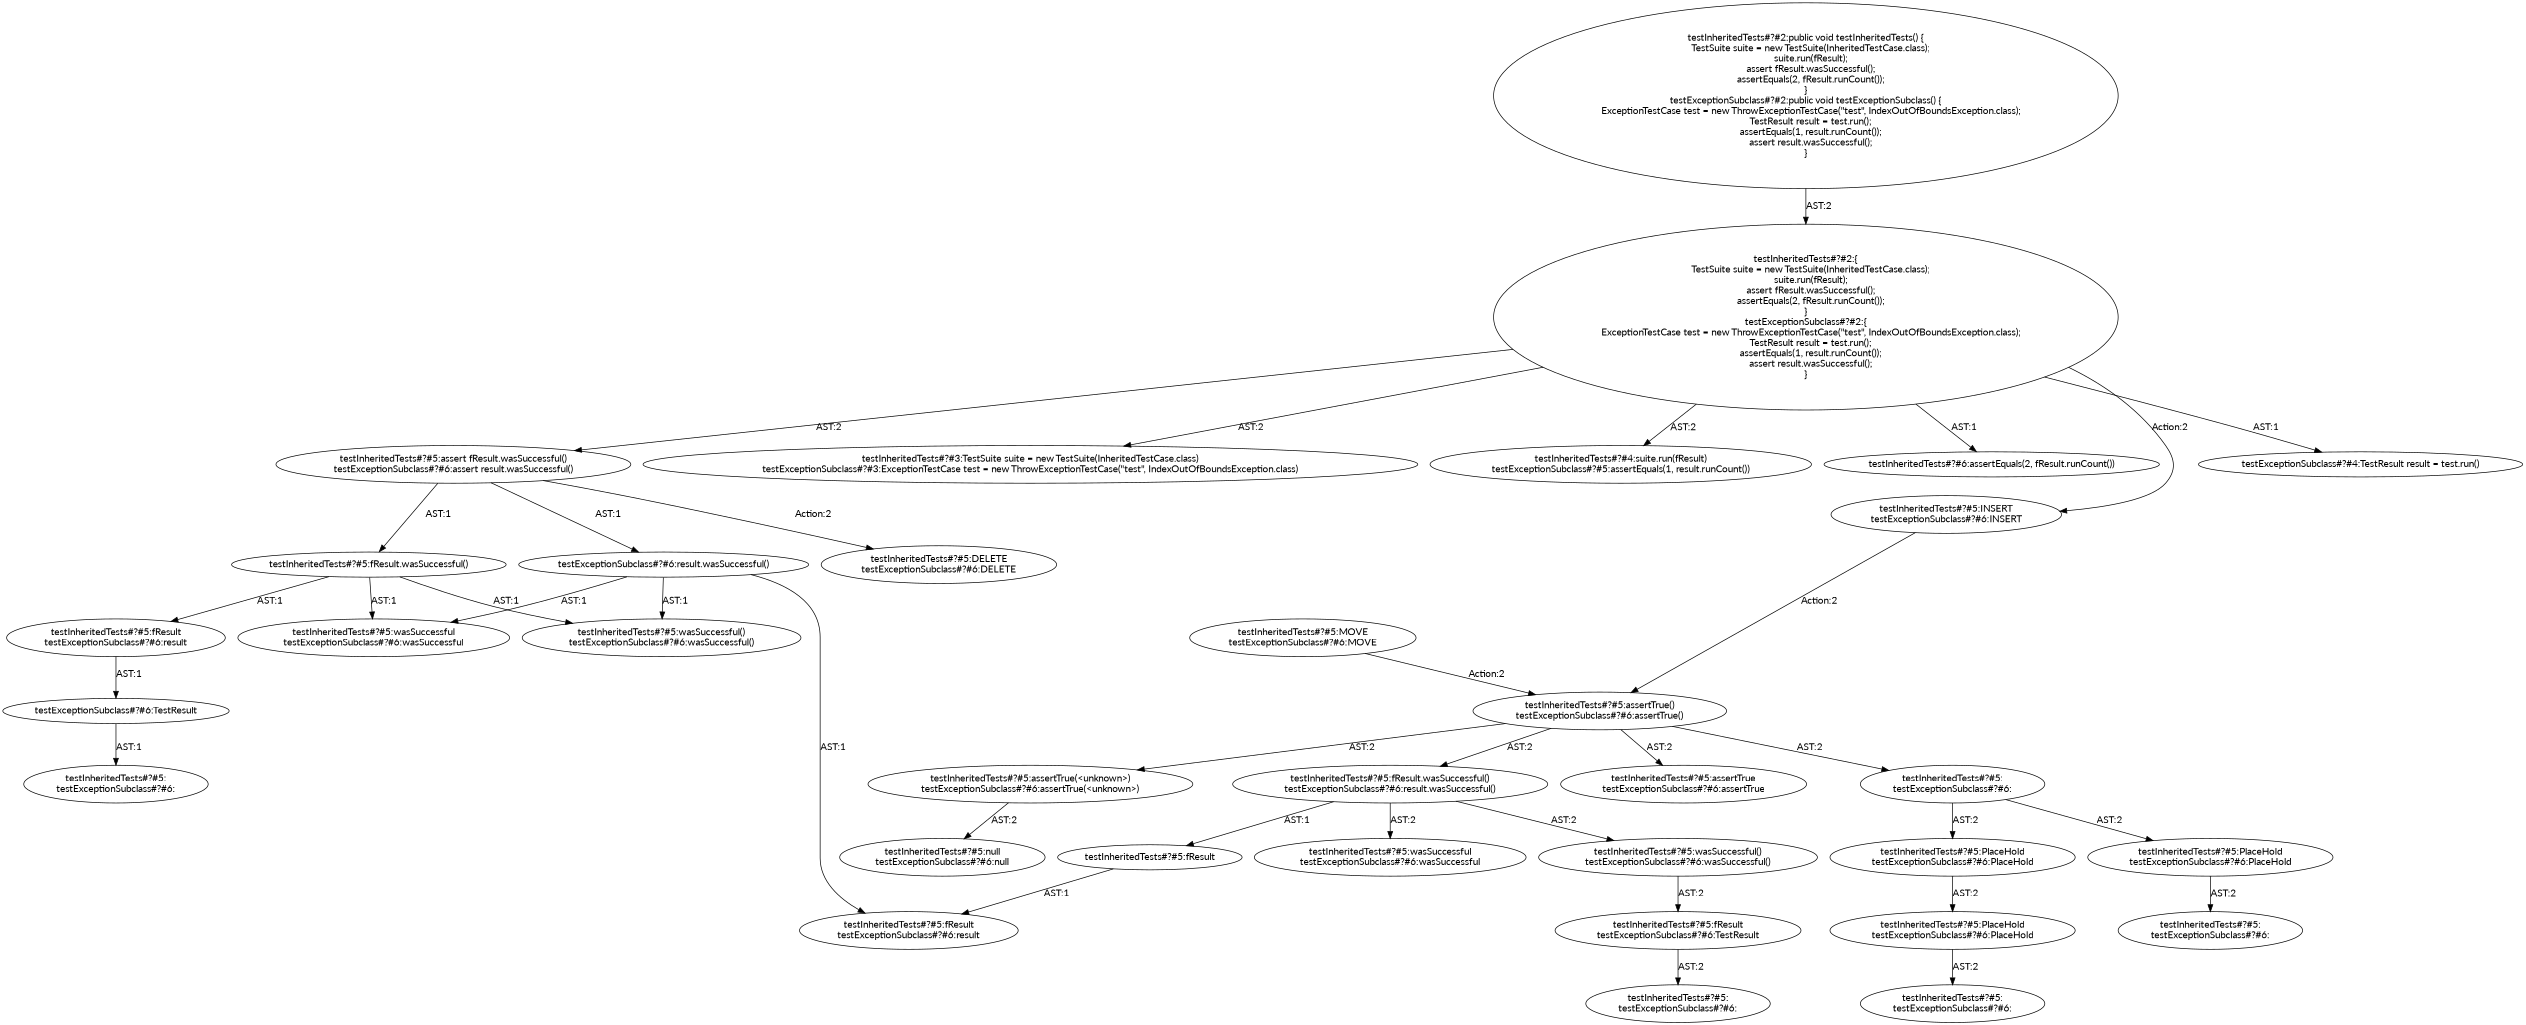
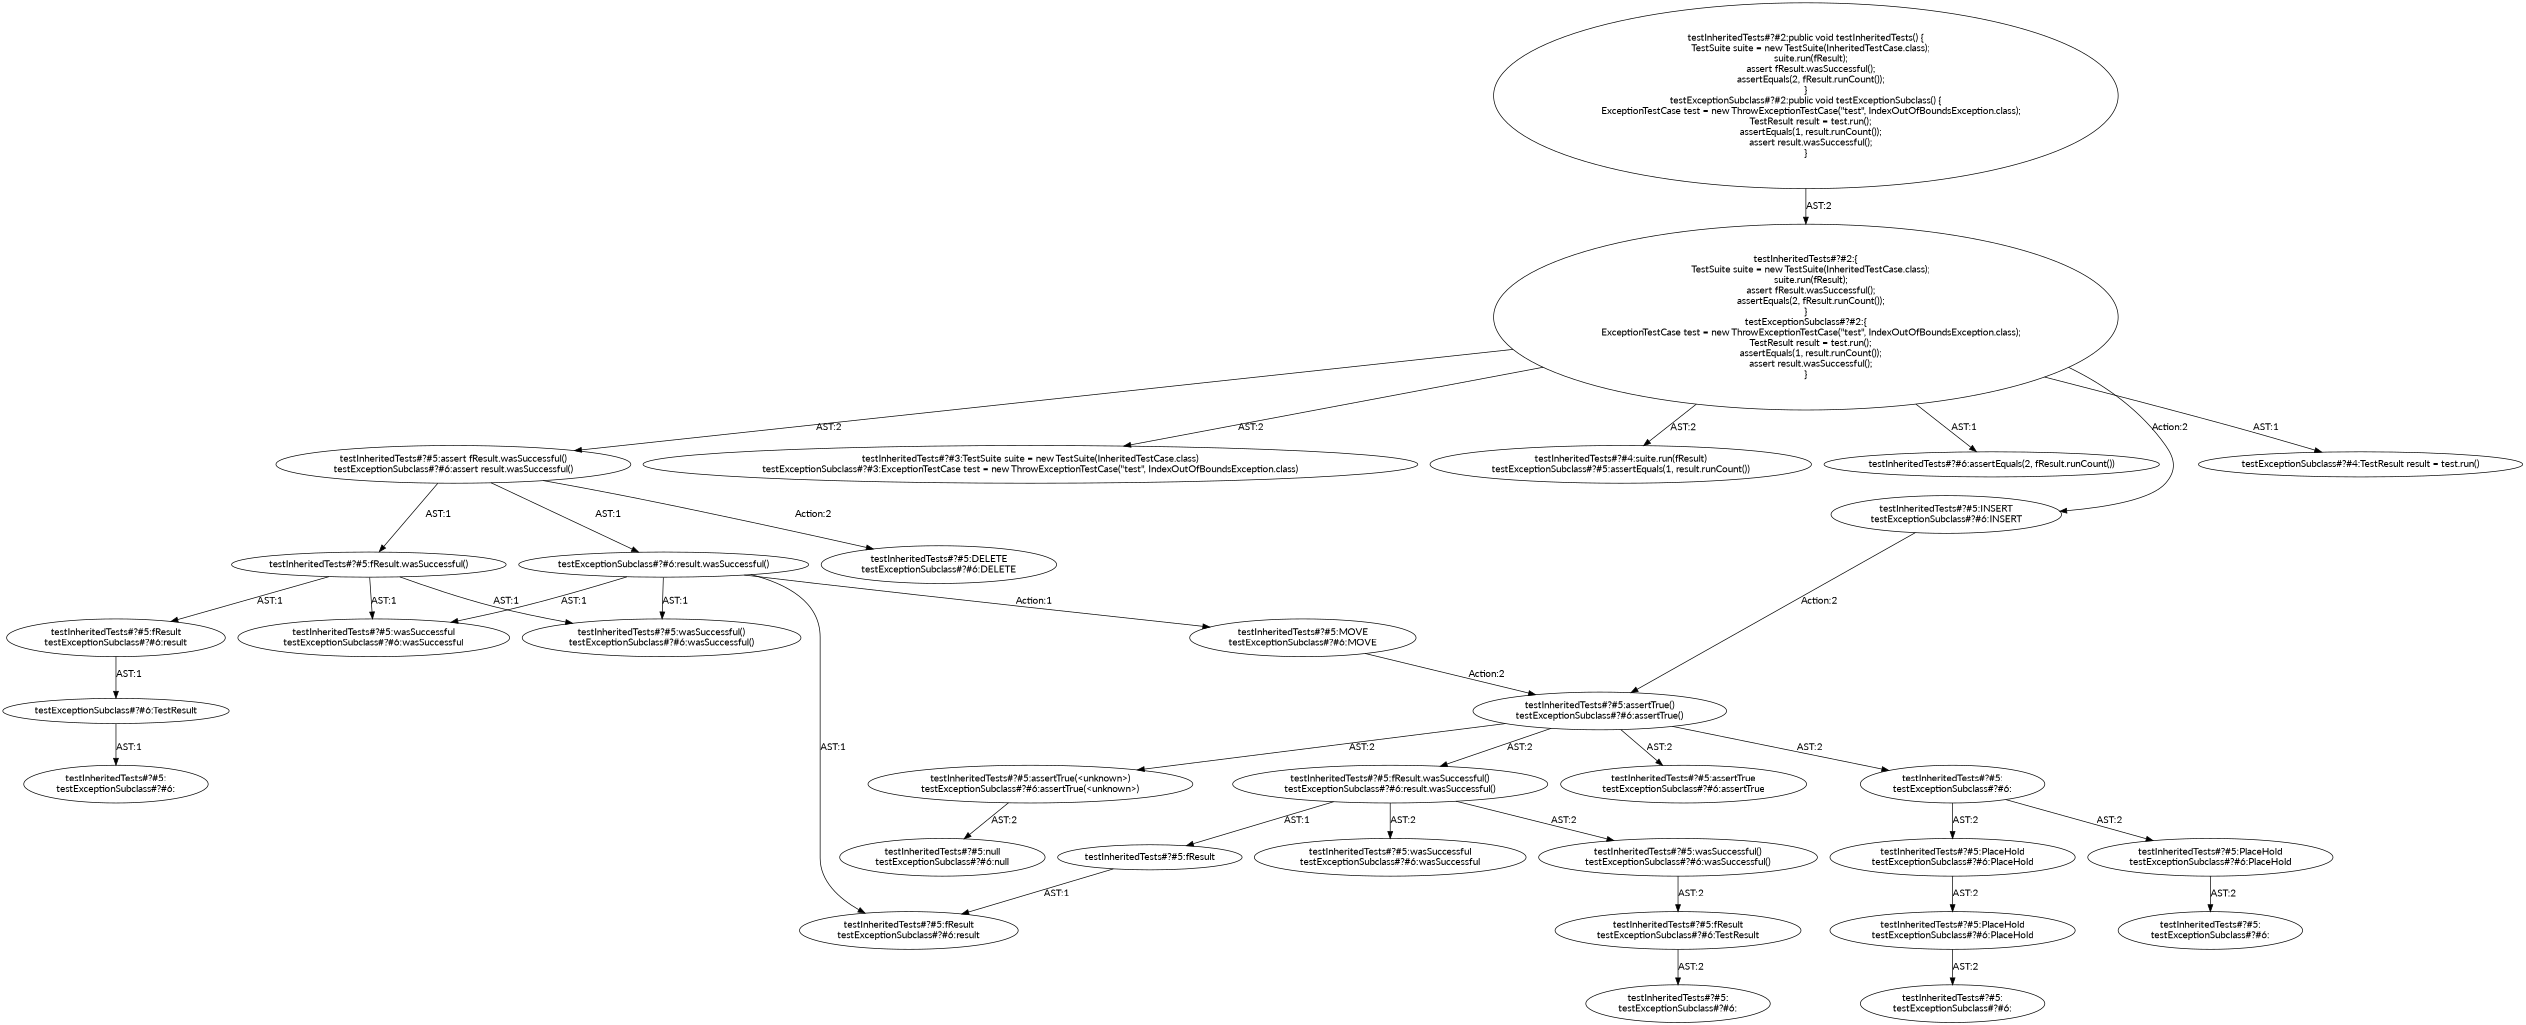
none -> (974, 601)
